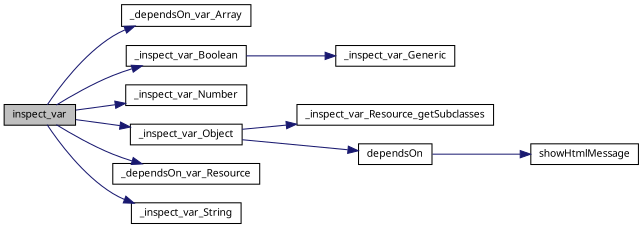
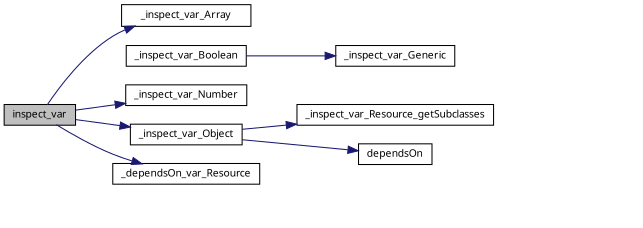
(186, 16) -> (186, 16)
(93, 85) -> none
(585, 154) -> none
(186, 213) -> none
